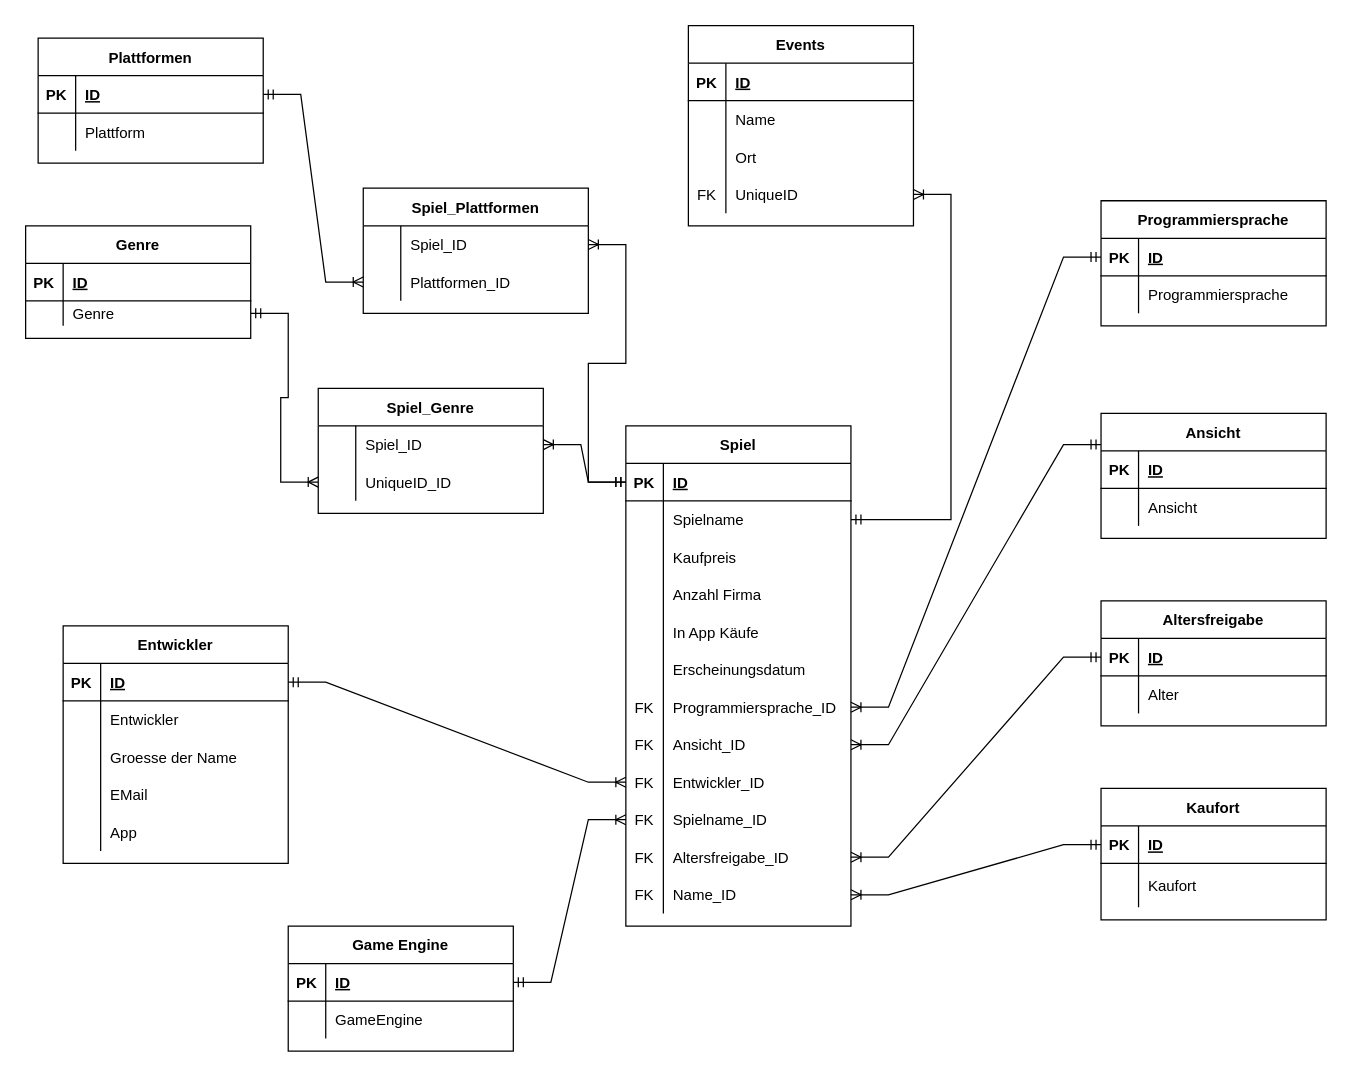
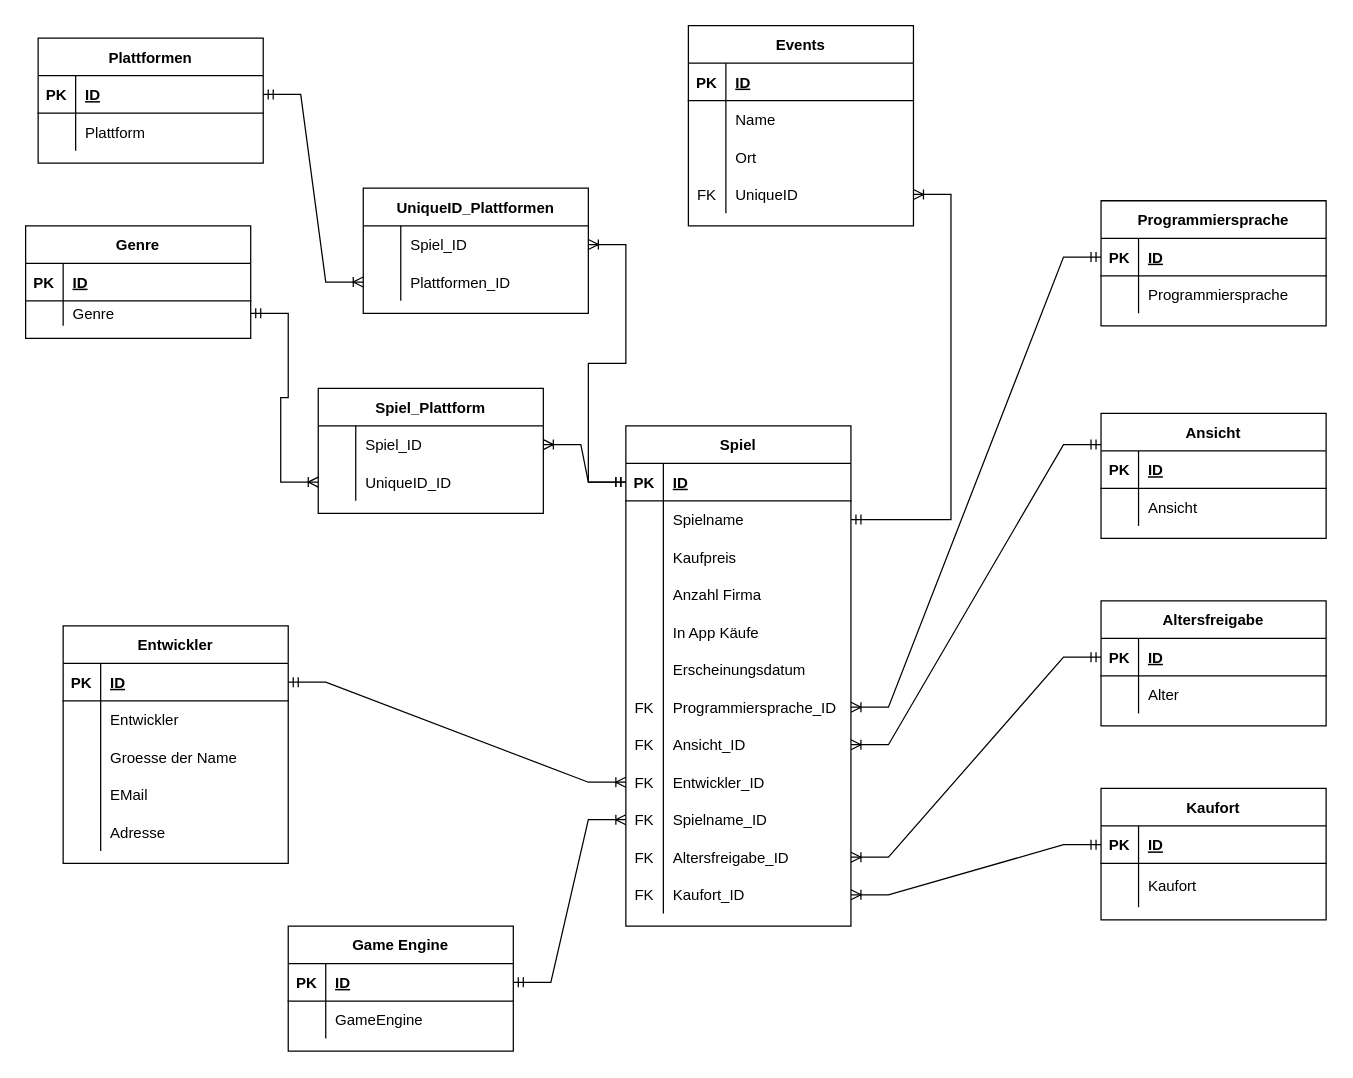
(475, 208) -> (475, 208)
(430, 408) -> (430, 408)
(123, 833) -> (139, 833)
(702, 895) -> (715, 895)
